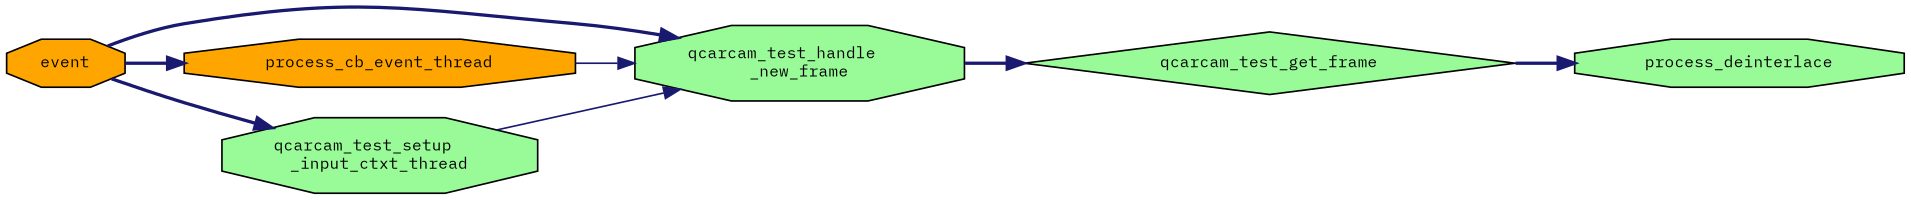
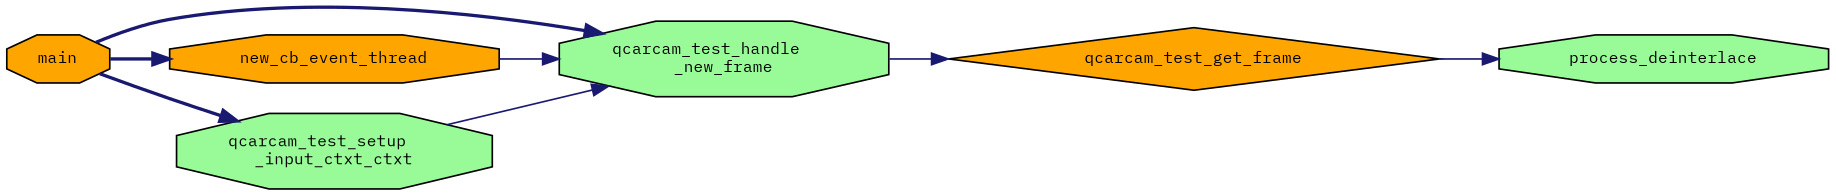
(66, 63) -> (58, 59)
(380, 63) -> (334, 59)
(986, 63) -> (910, 59)
(1270, 63) -> (1194, 59)
(1537, 63) -> (1461, 59)
(380, 155) -> (334, 151)
